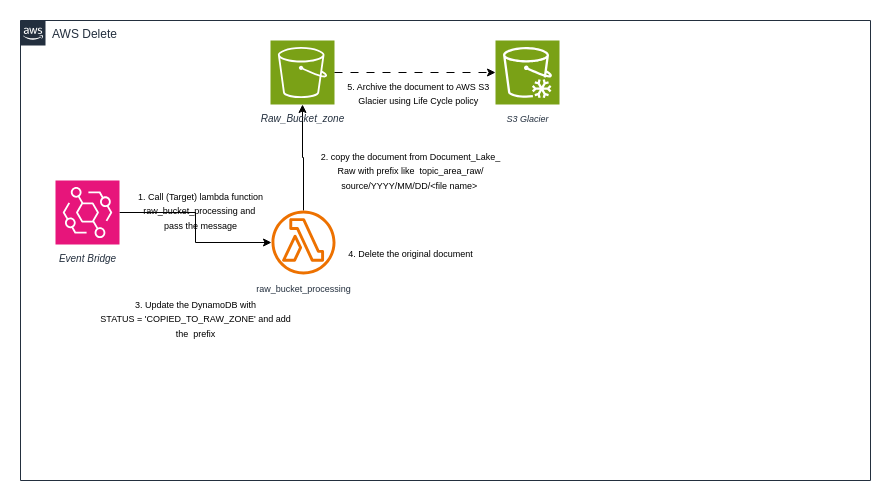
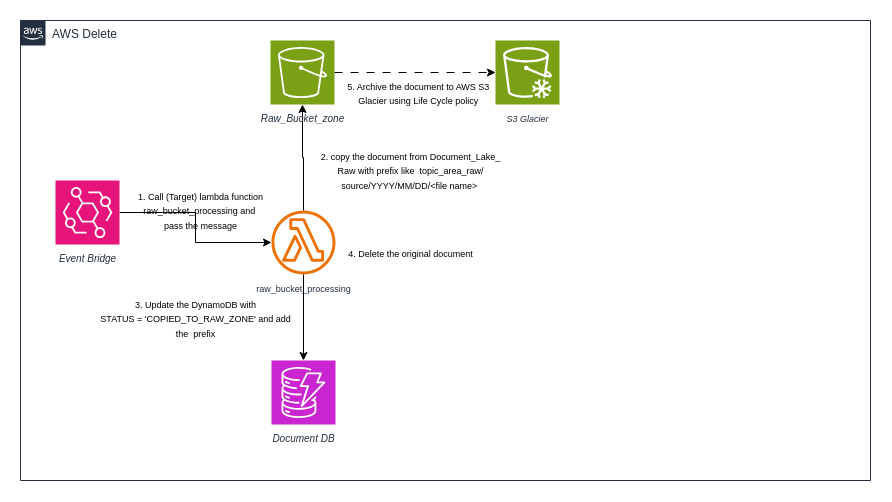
none -> (304, 314)
none -> (304, 393)
